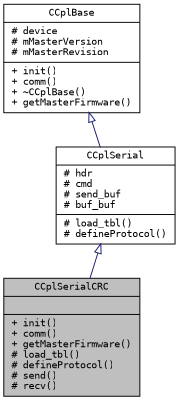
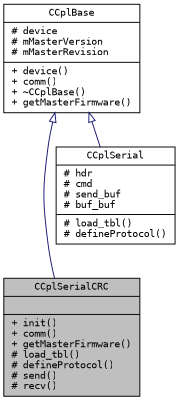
(35, 71) -> (40, 71)
(94, 266) -> (44, 200)
